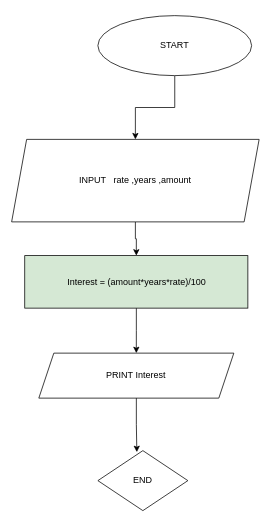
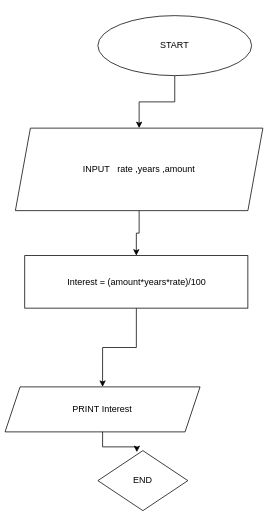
(135, 180) -> (139, 169)
(136, 282) -> (136, 282)
(136, 375) -> (103, 409)
